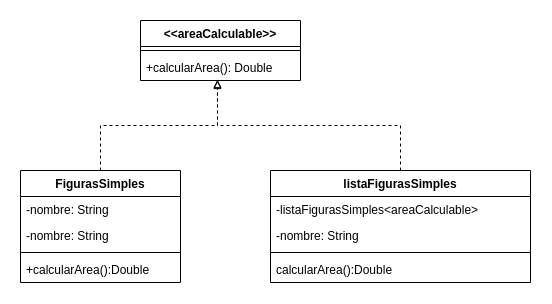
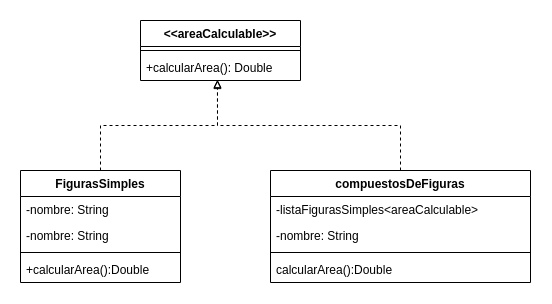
(400, 184) -> (400, 184)
